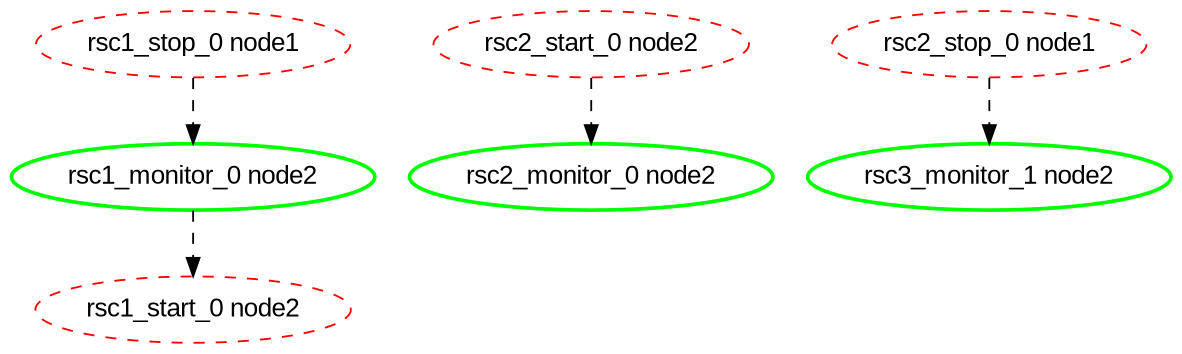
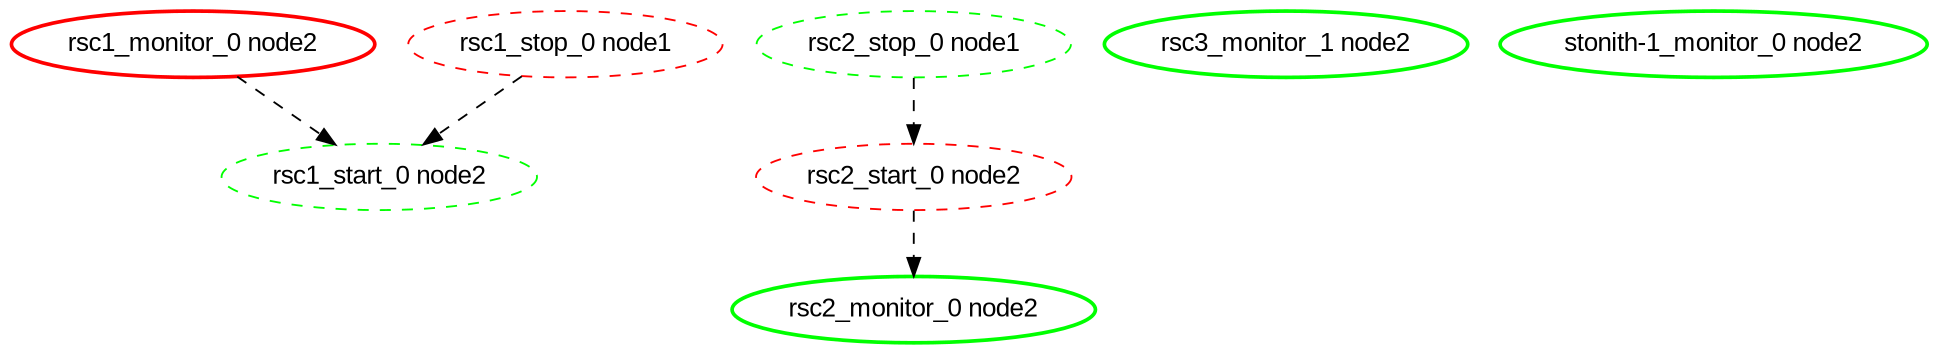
(989, 44) -> (914, 44)
none -> (1714, 44)
(193, 102) -> (480, 105)
(989, 102) -> (914, 102)
(193, 177) -> (193, 44)
(193, 310) -> (379, 177)
